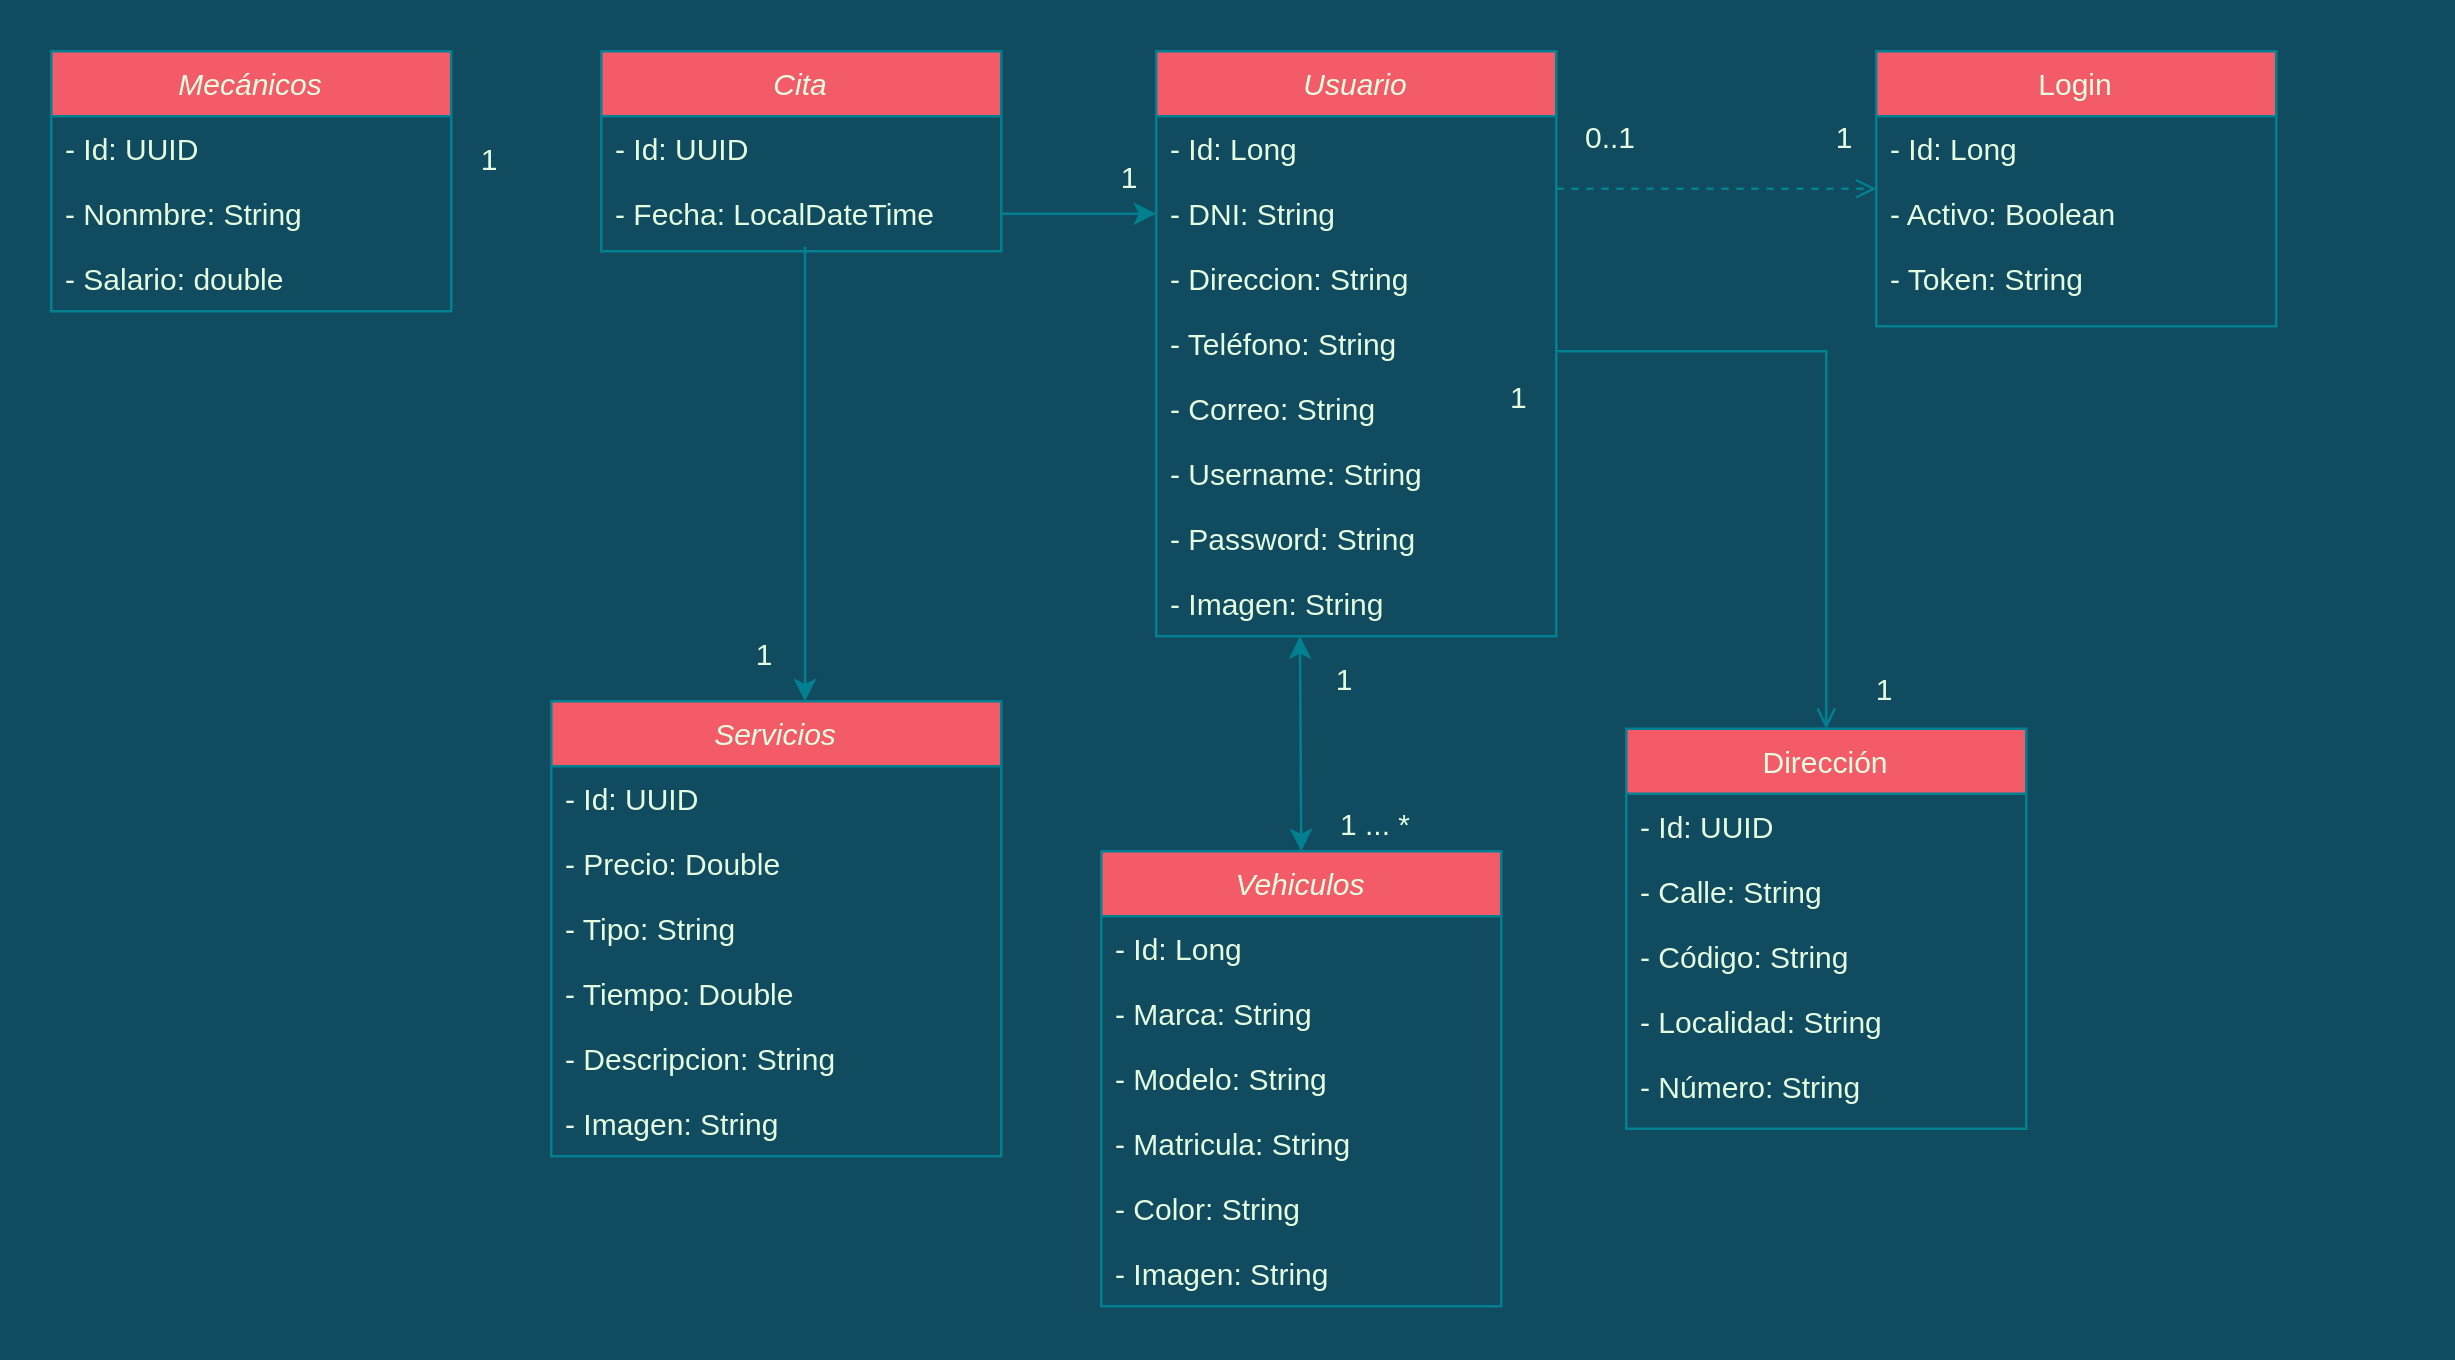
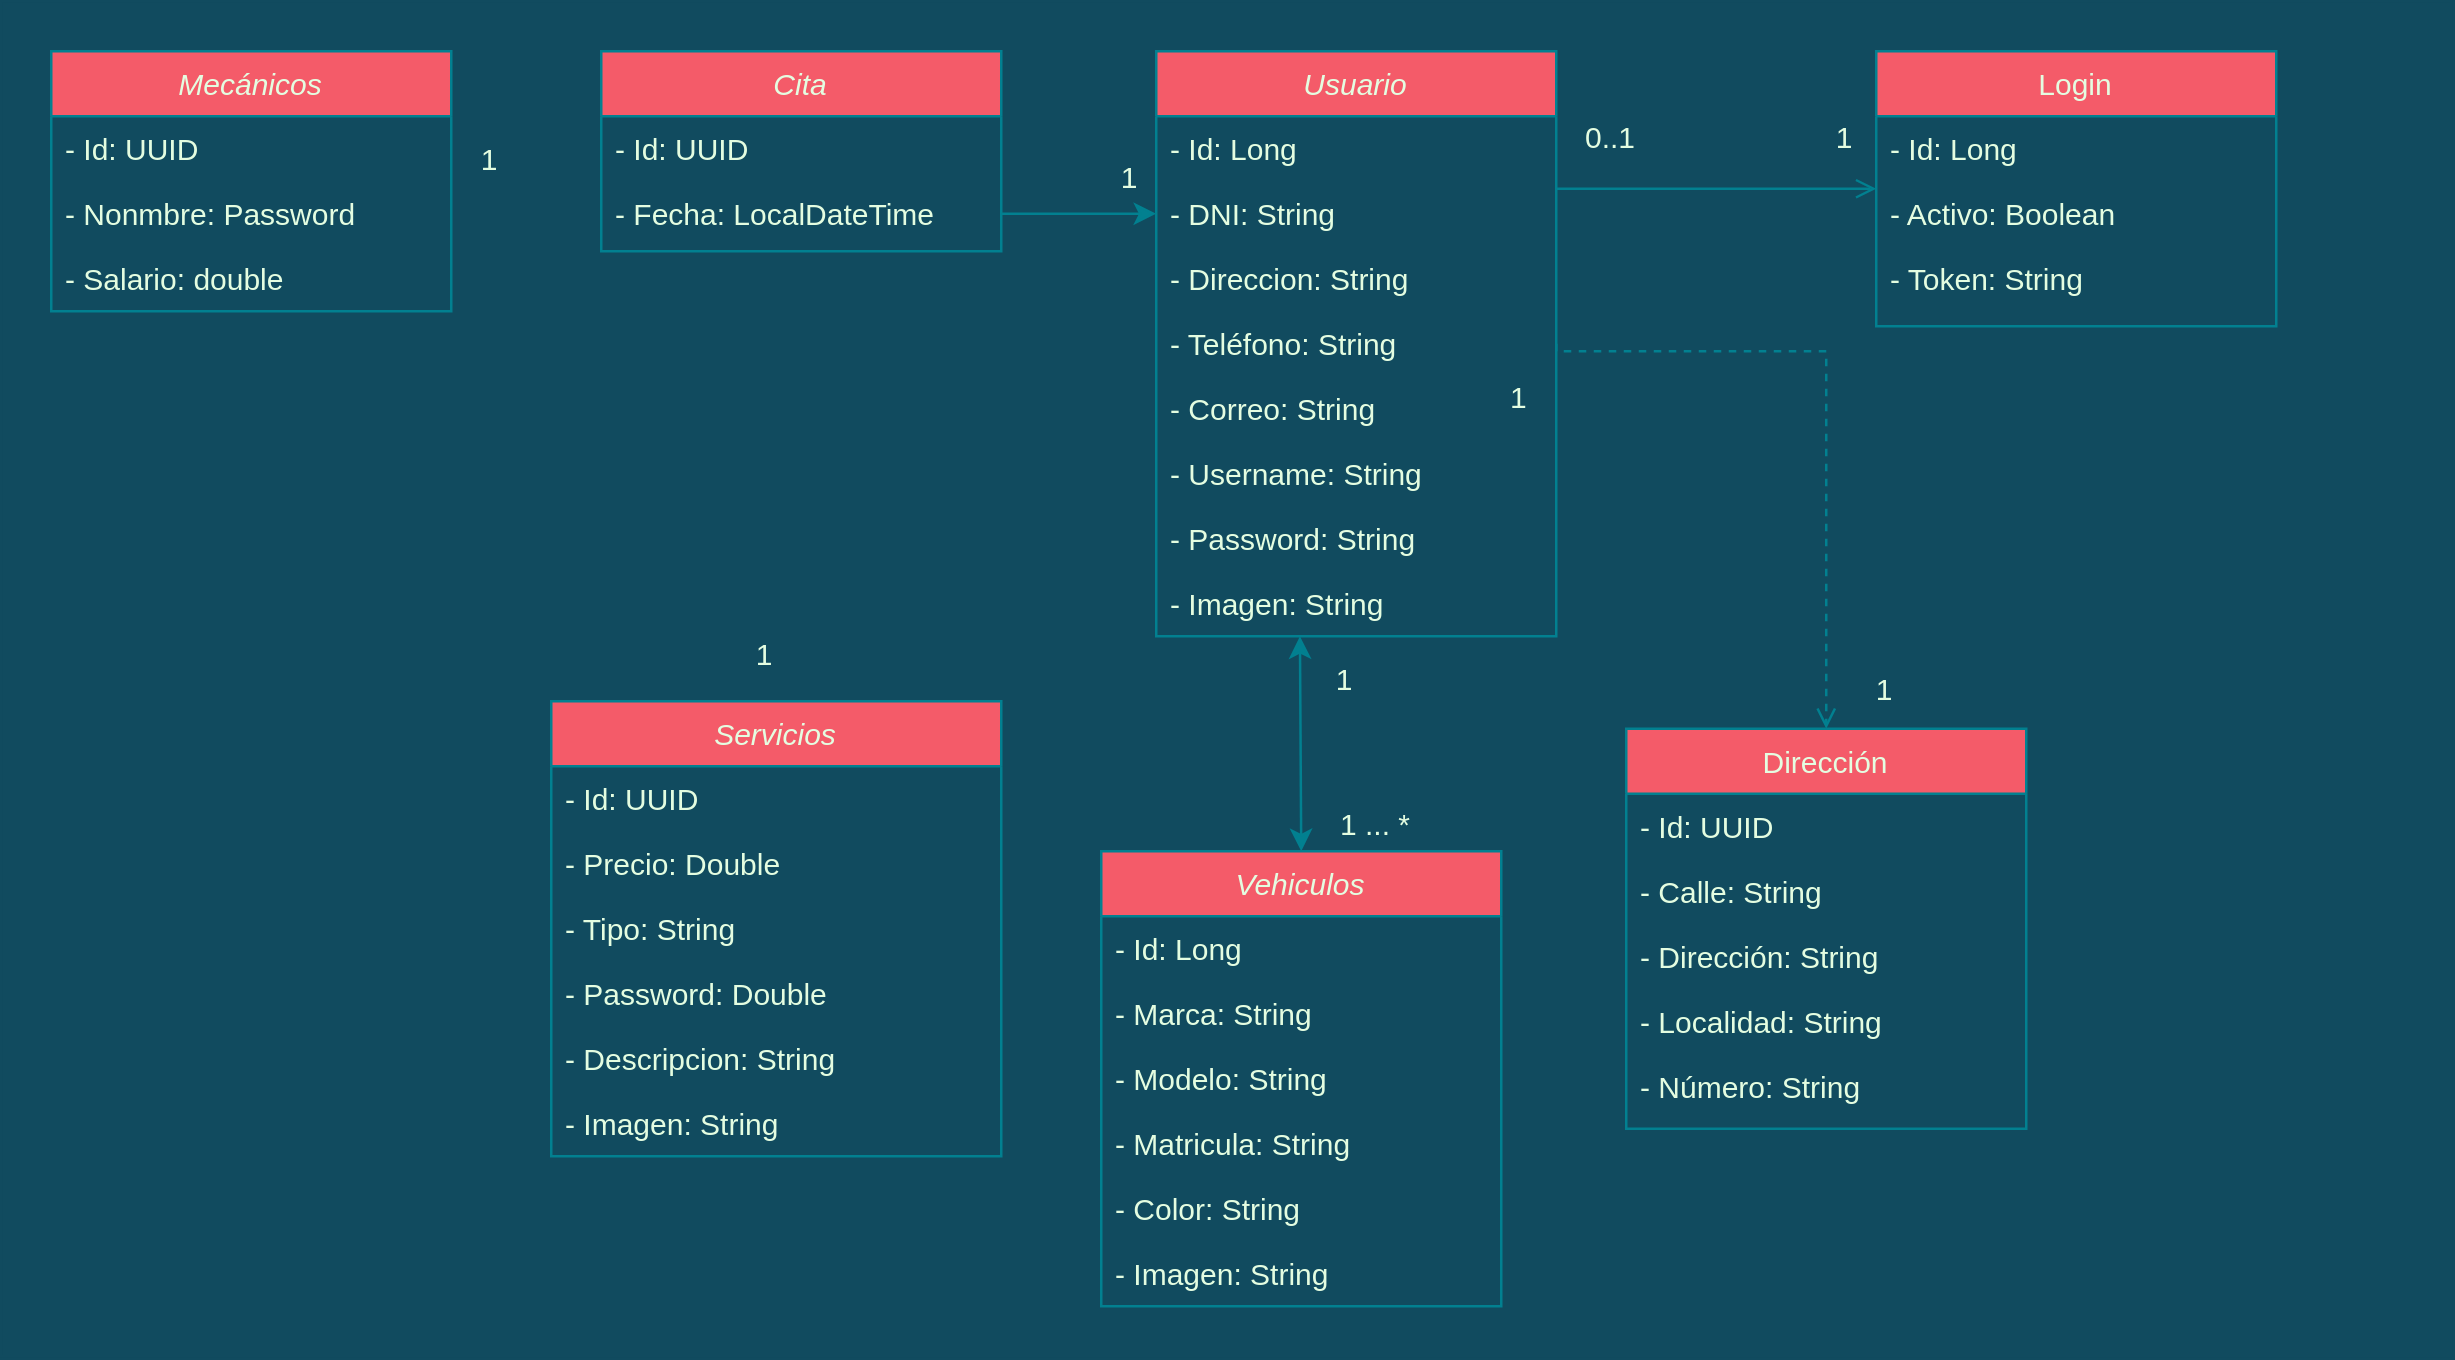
(1716, 189) -> (1716, 189)
(192, 215) -> (213, 215)
(1826, 402) -> (1826, 402)
(805, 470) -> none
(1755, 958) -> (1776, 958)
(680, 995) -> (701, 995)
